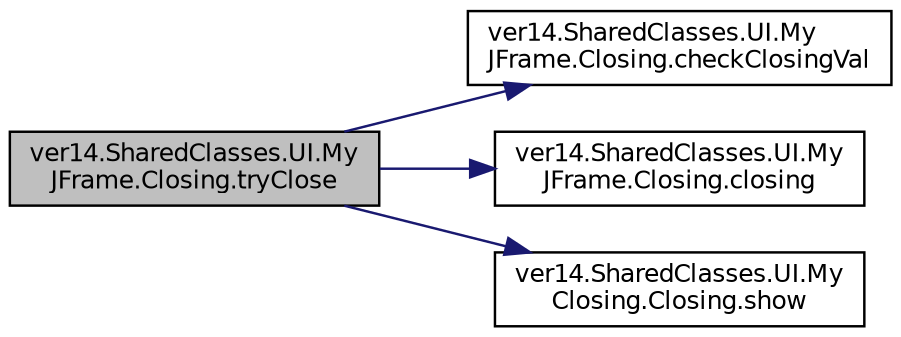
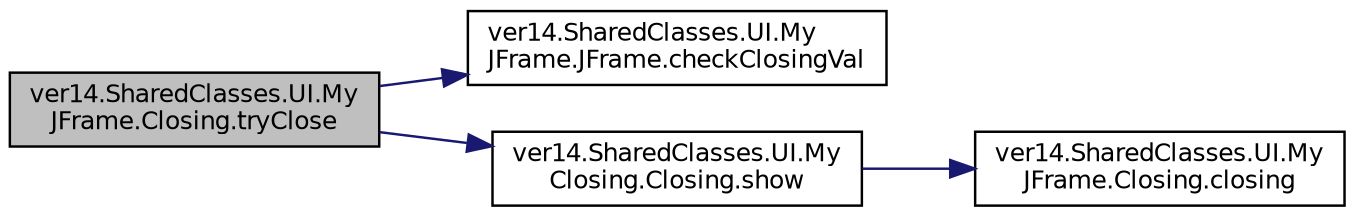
(680, 48) -> (677, 48)
(425, 169) -> (906, 169)
